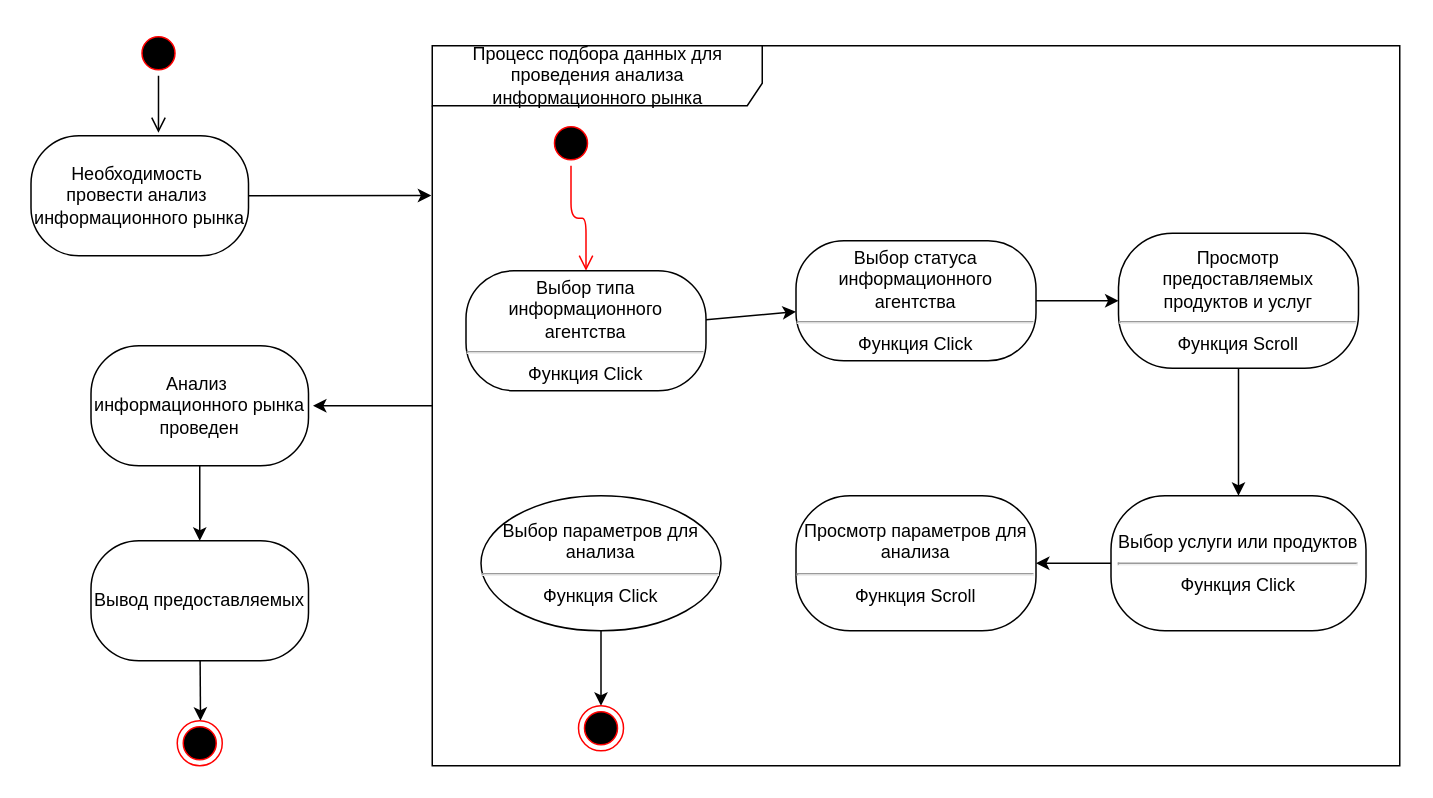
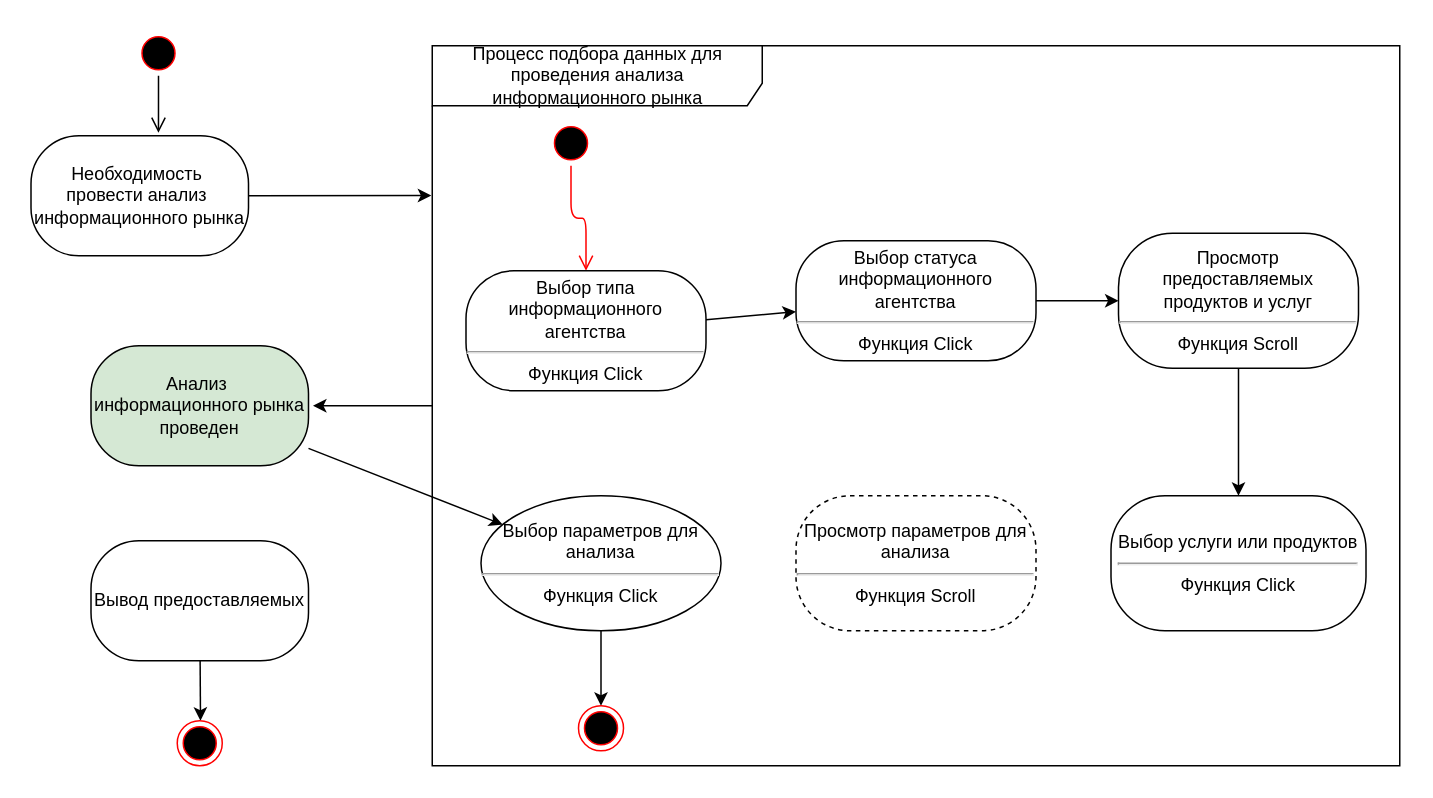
(200, 406) -> (200, 406)
(200, 498) -> (400, 485)
(916, 563) -> (916, 563)
(1079, 563) -> none
